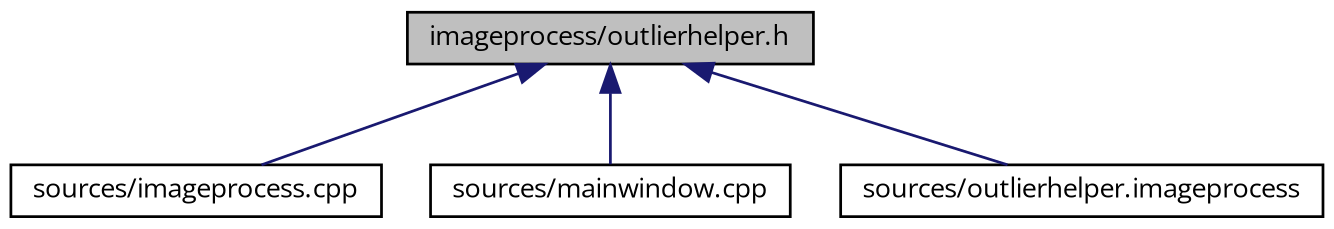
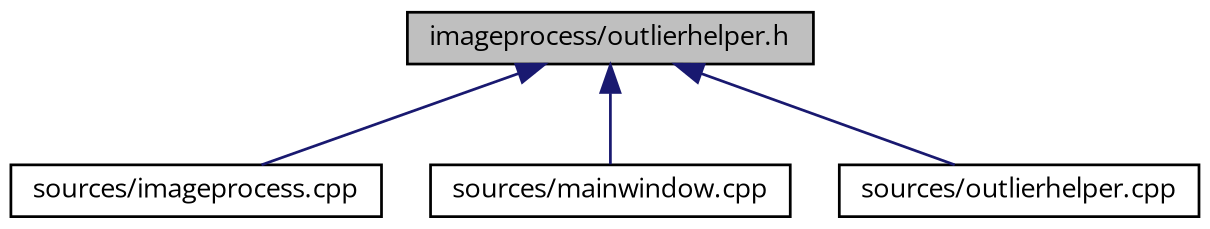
(1082, 191) -> (1019, 191)
